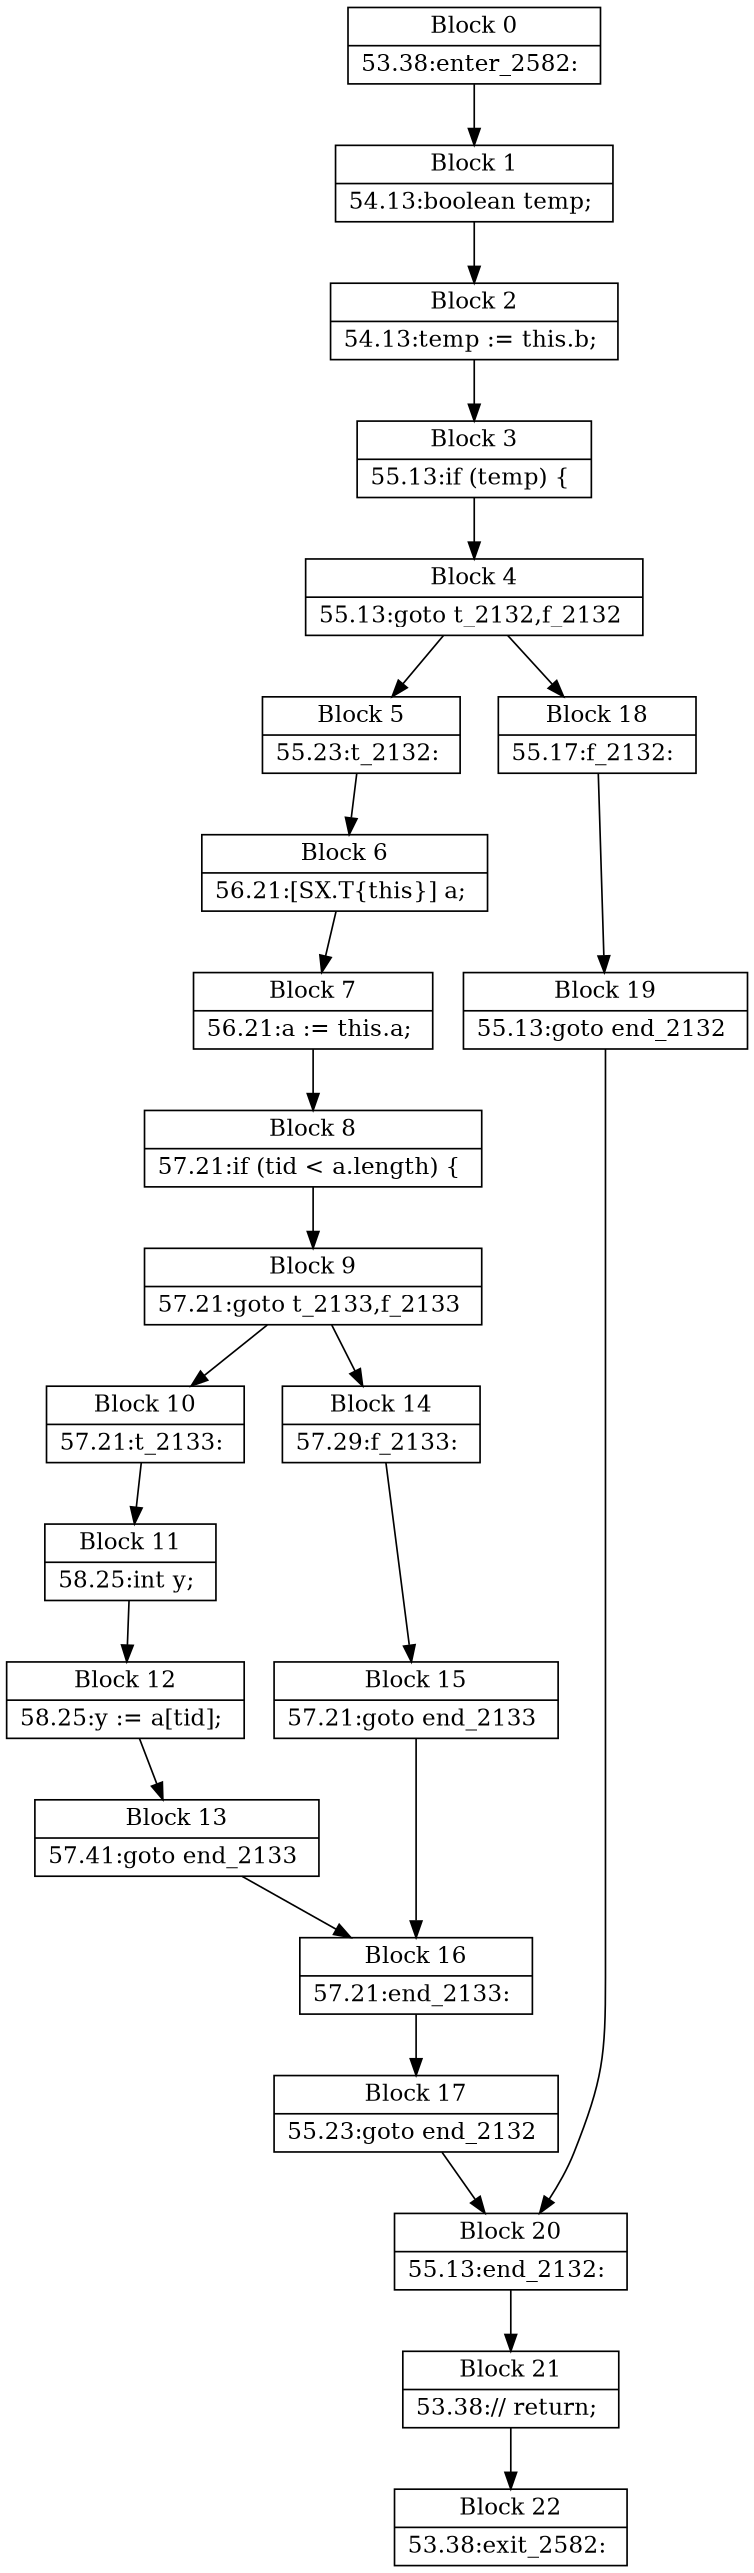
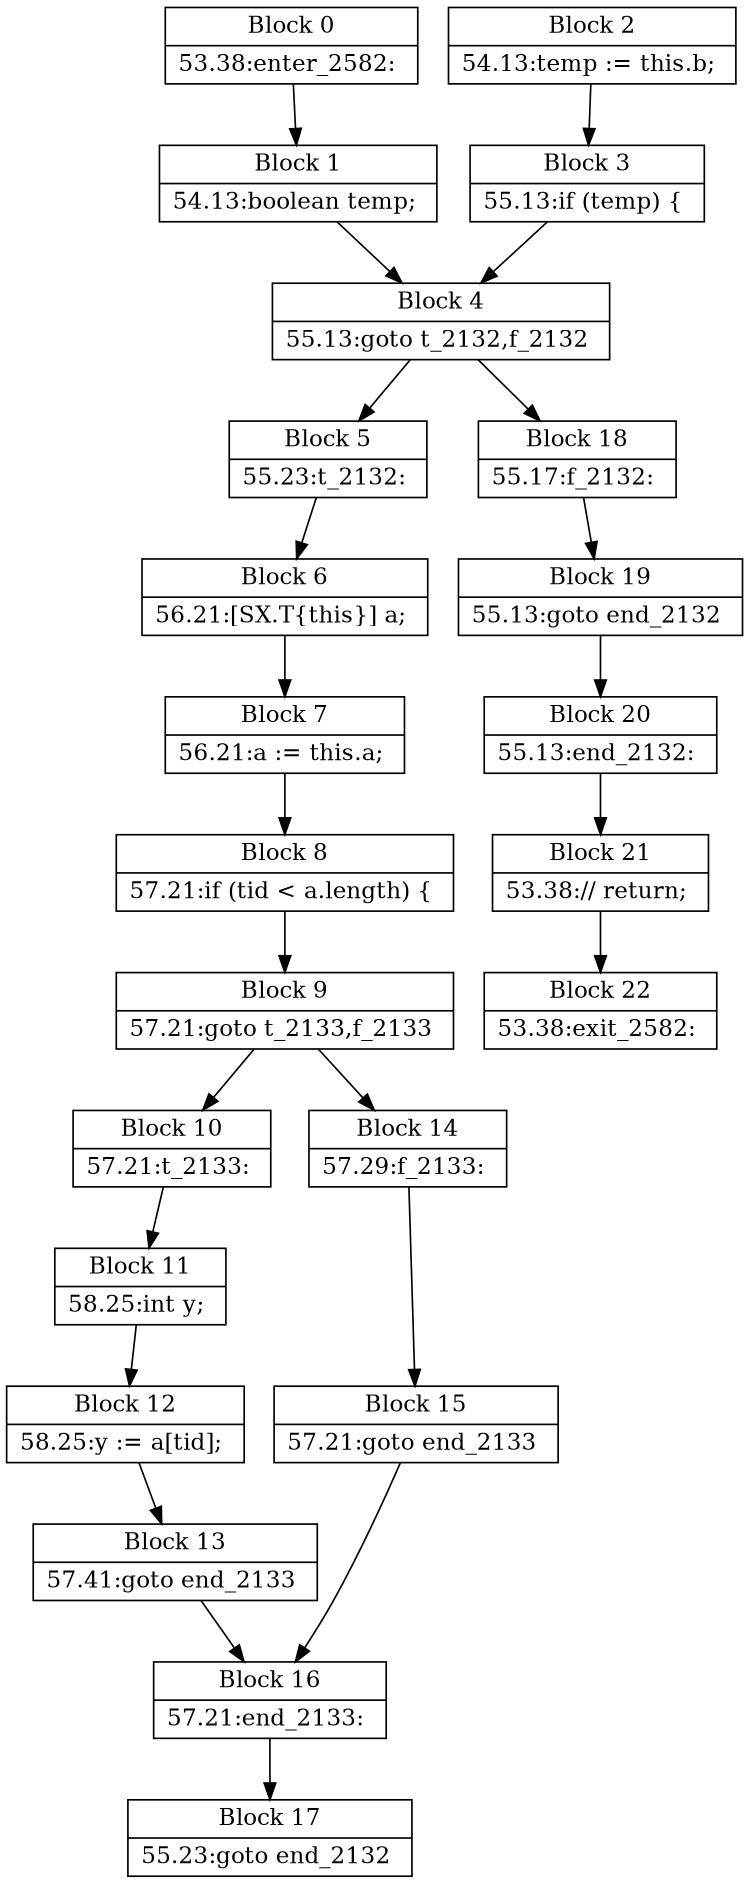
(474, 244) -> (363, 247)
(459, 2176) -> none
